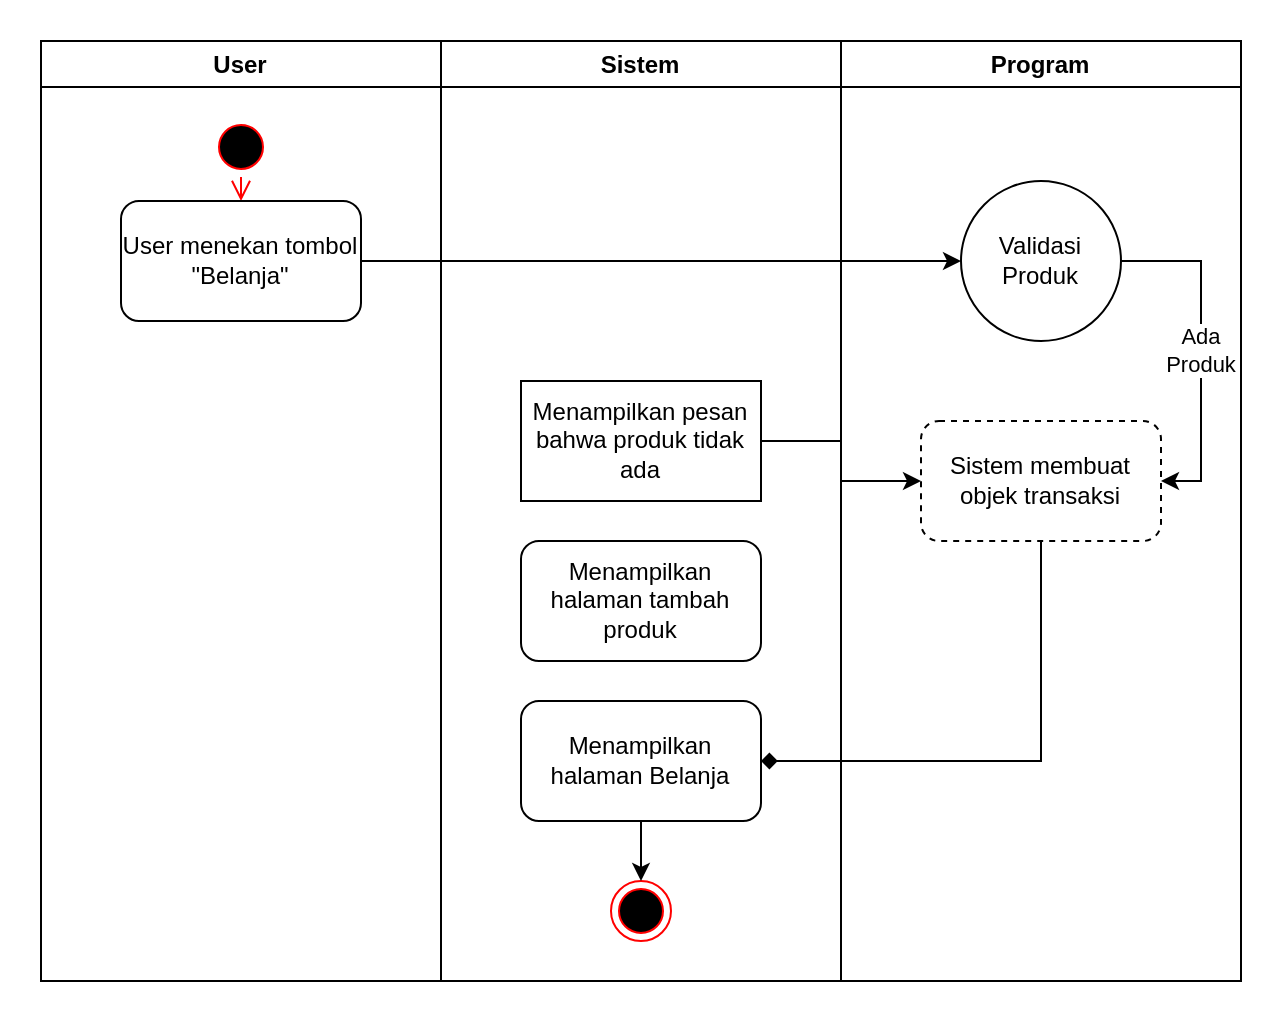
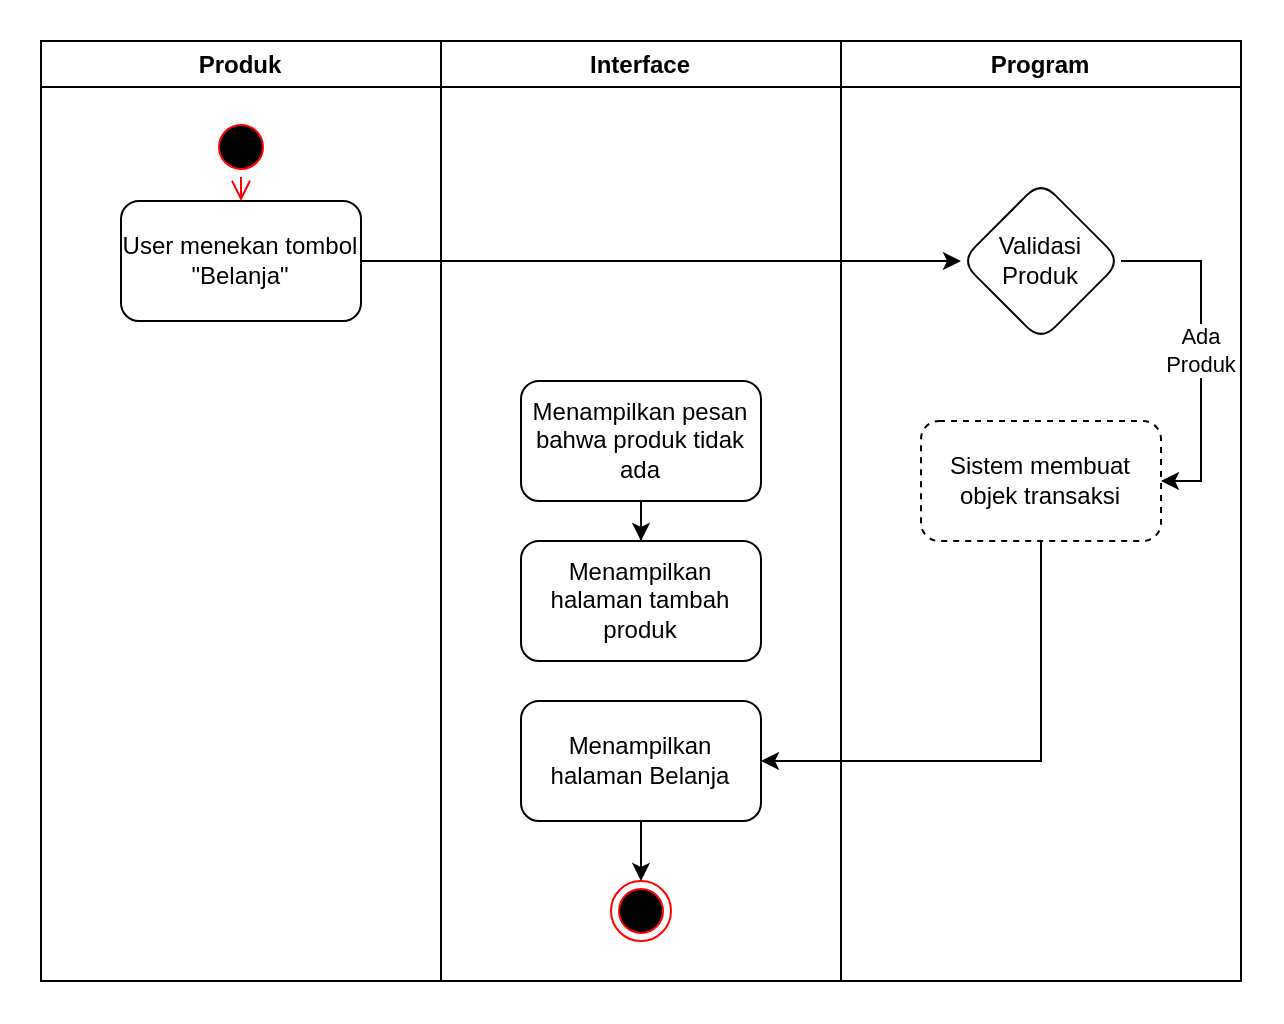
(240, 65) -> (240, 65)
(640, 65) -> (640, 65)
(1041, 261) -> (1041, 261)
(641, 441) -> (641, 441)
(799, 441) -> (641, 528)
(777, 761) -> (776, 761)
